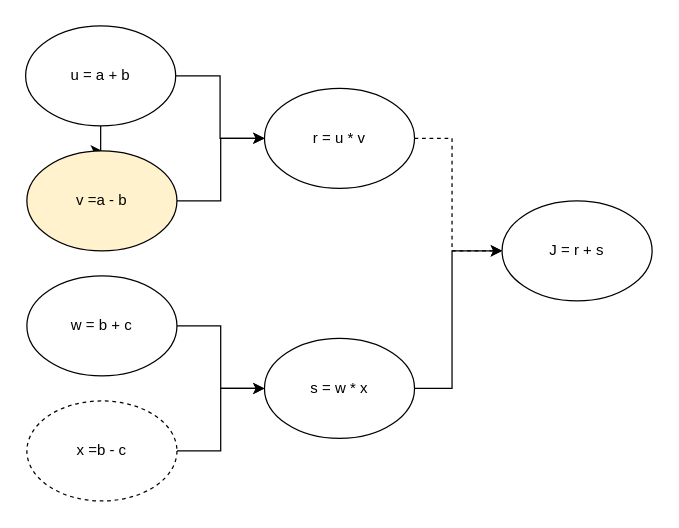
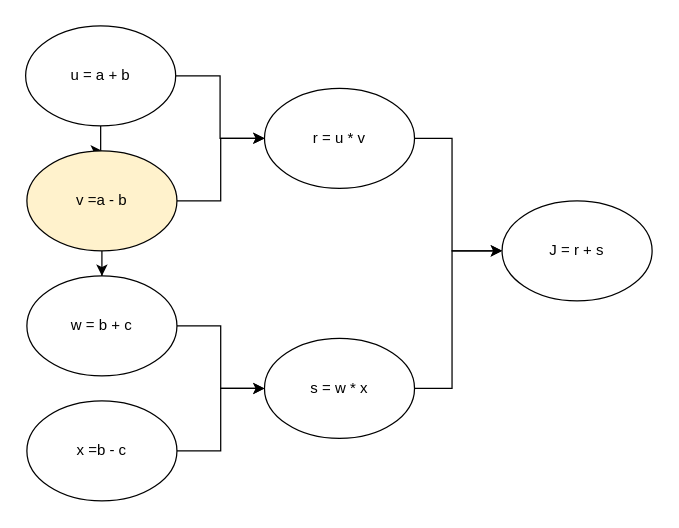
(452, 175) -> (452, 175)
none -> (102, 268)
(102, 451) -> (102, 451)
